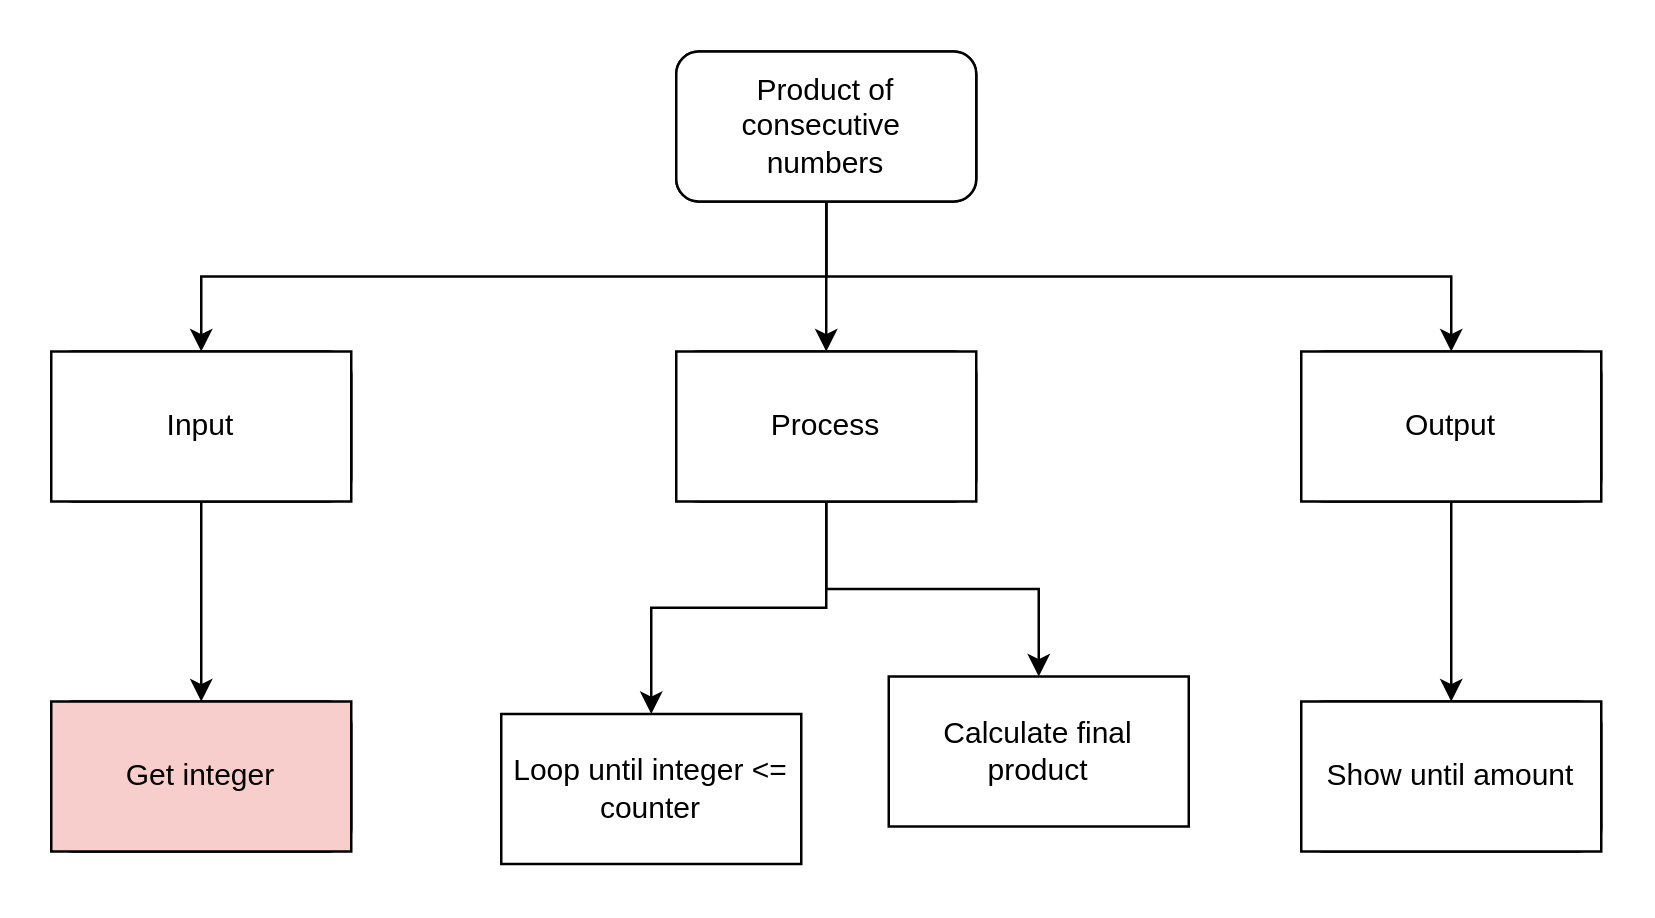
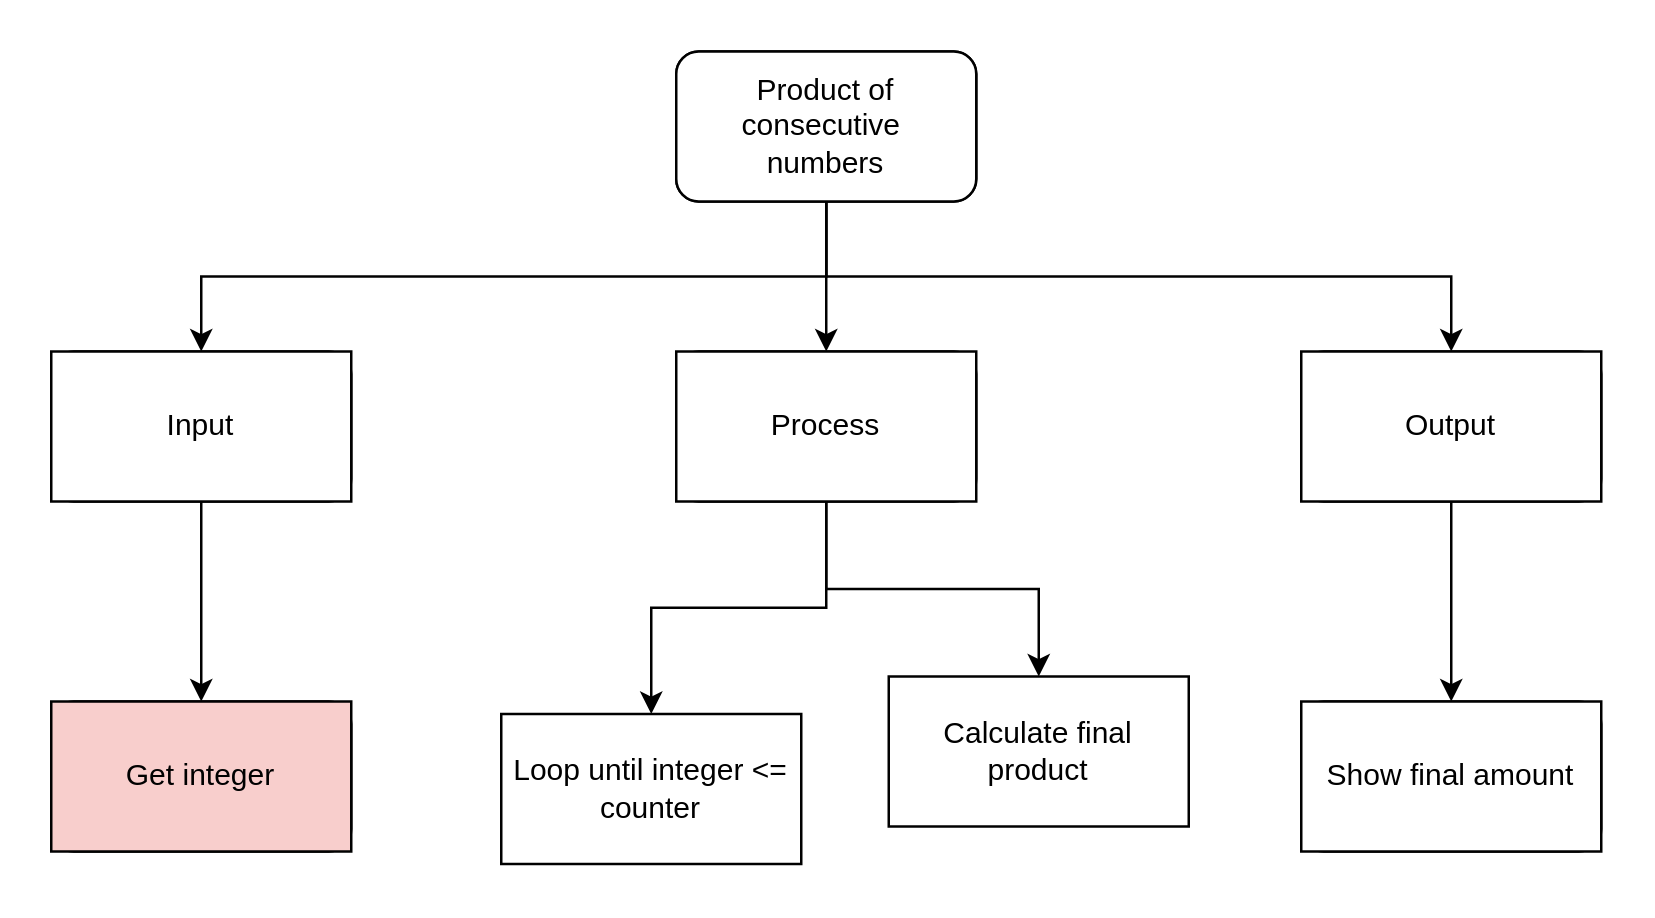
(1451, 776) -> (1451, 776)
